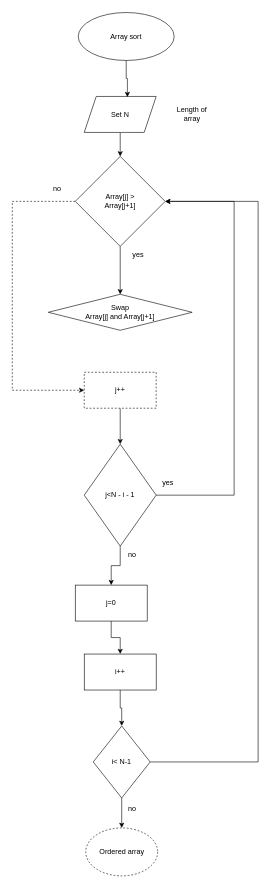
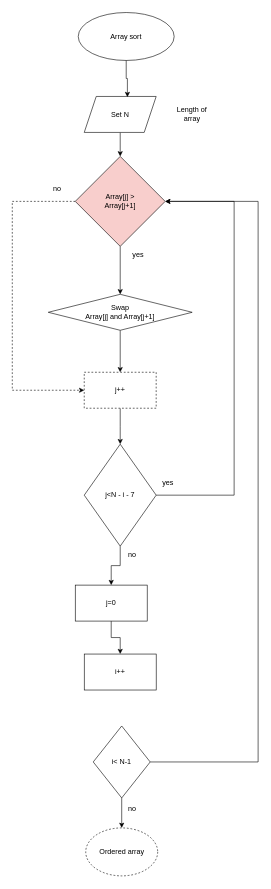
(120, 201) -> (120, 201)
none -> (120, 366)
(120, 495) -> (120, 495)
(120, 708) -> none
